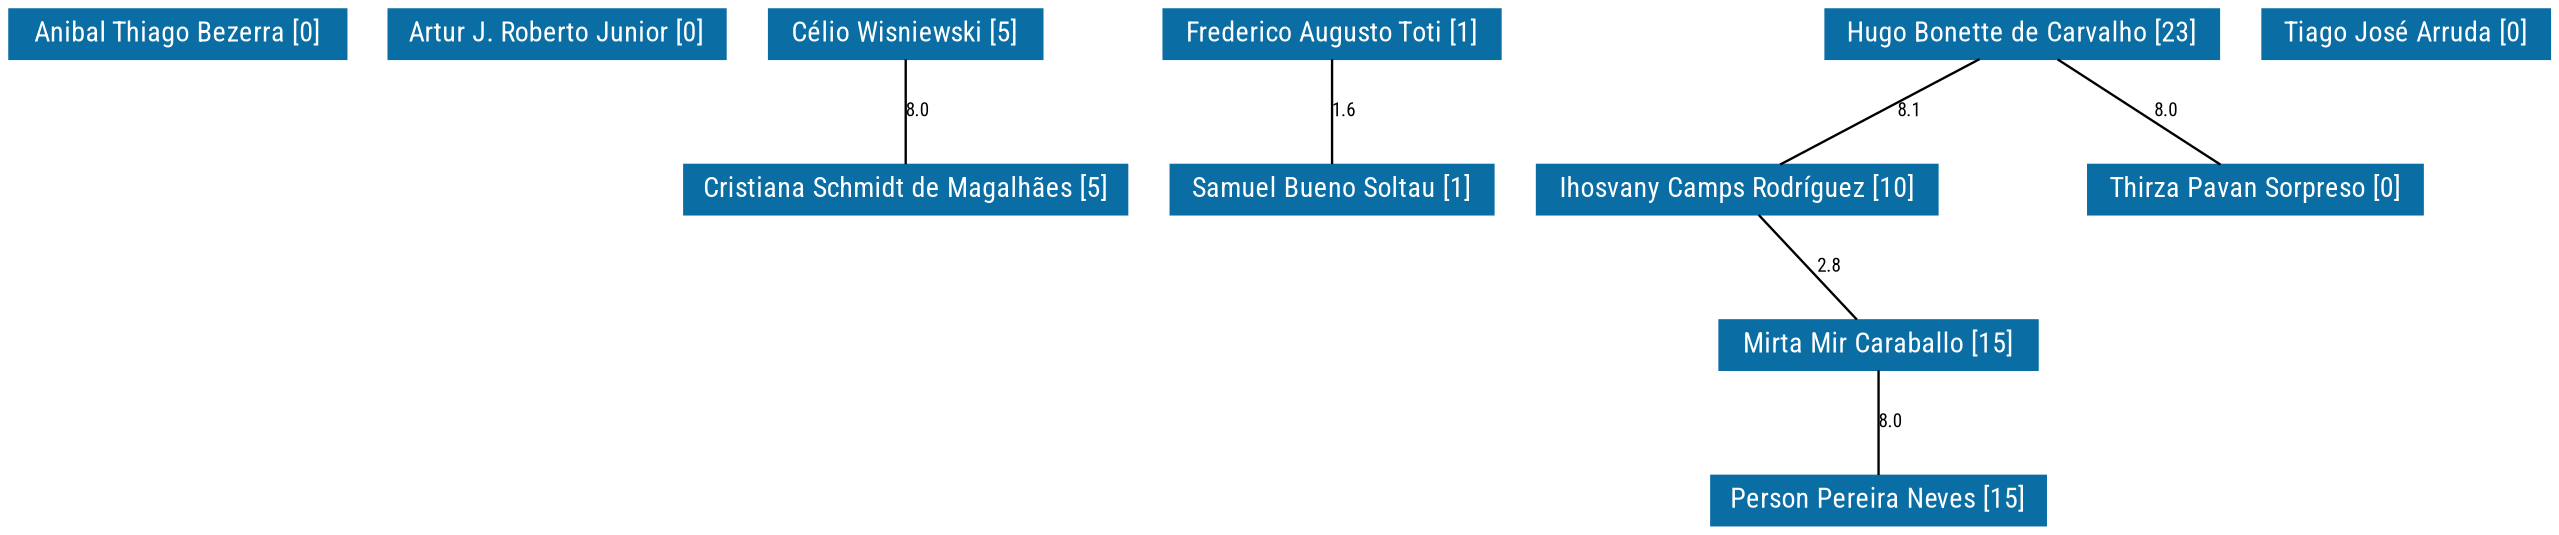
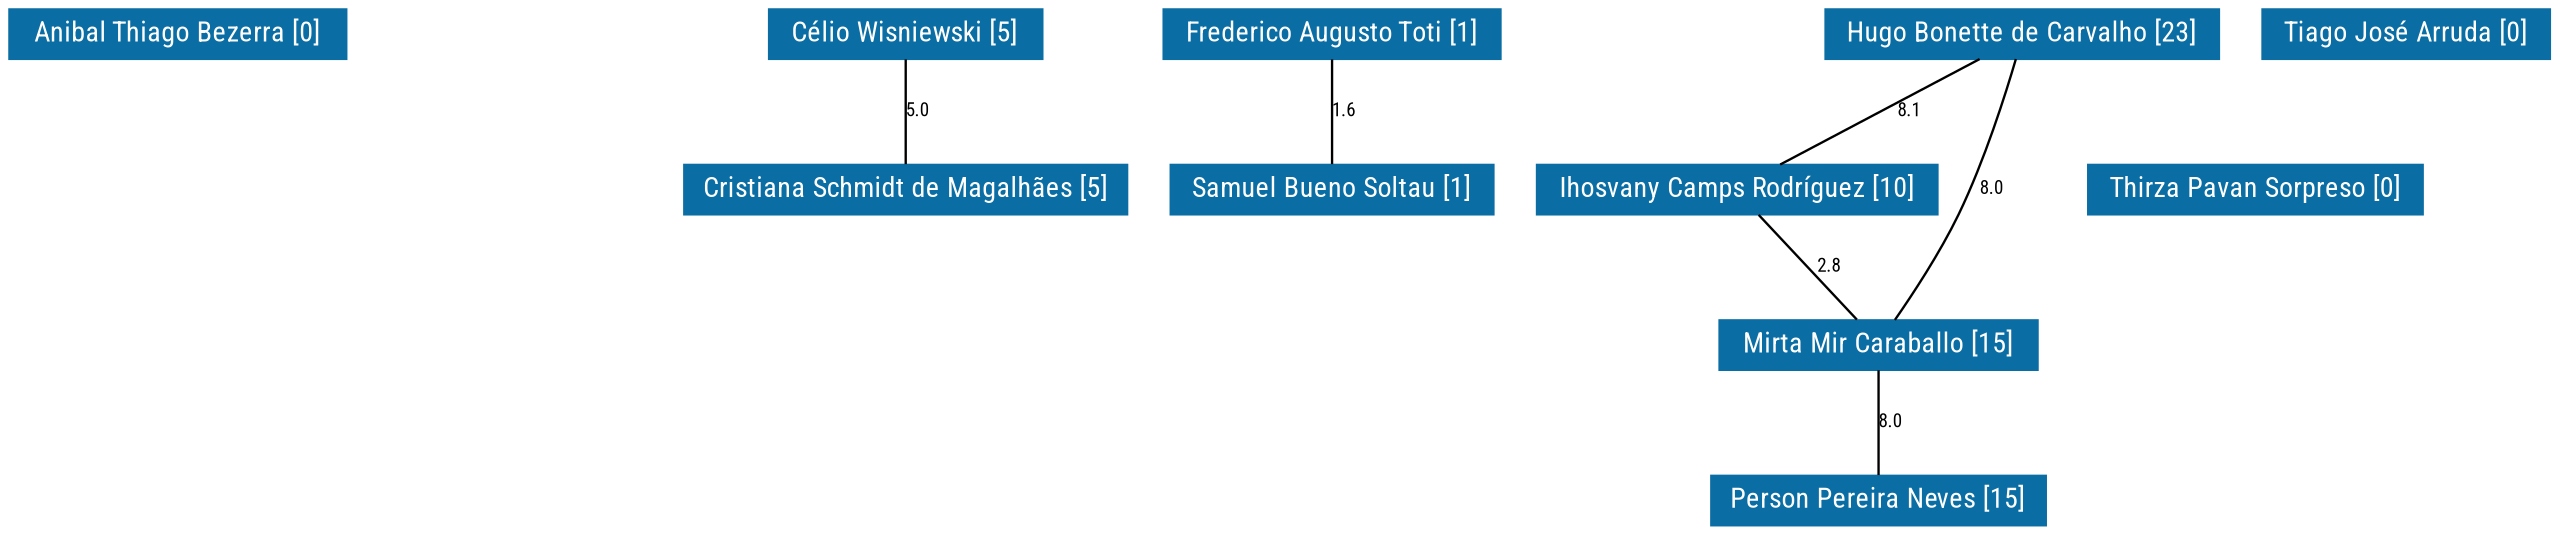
(557, 34) -> none
(917, 112) -> (917, 112)
(2139, 112) -> (1967, 195)
